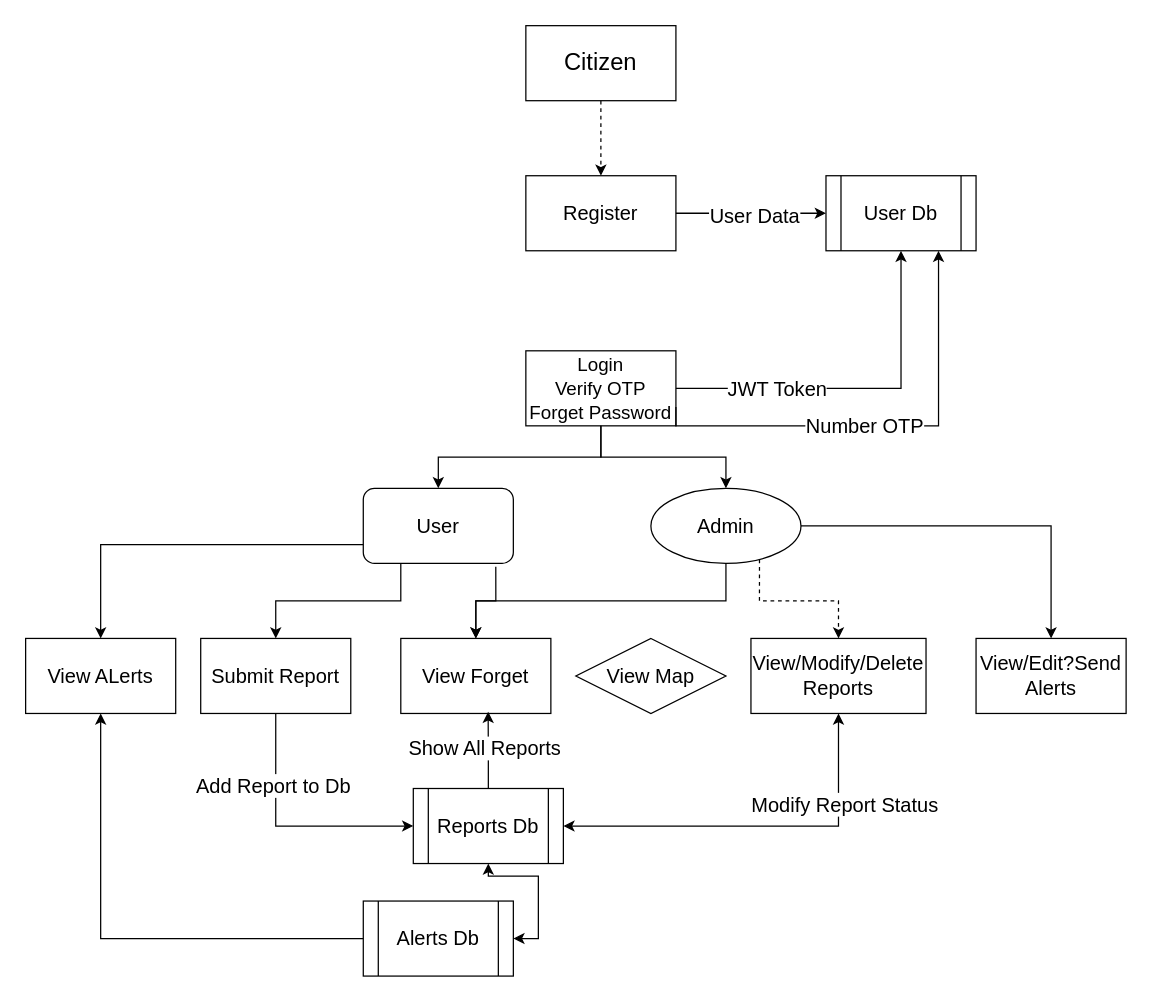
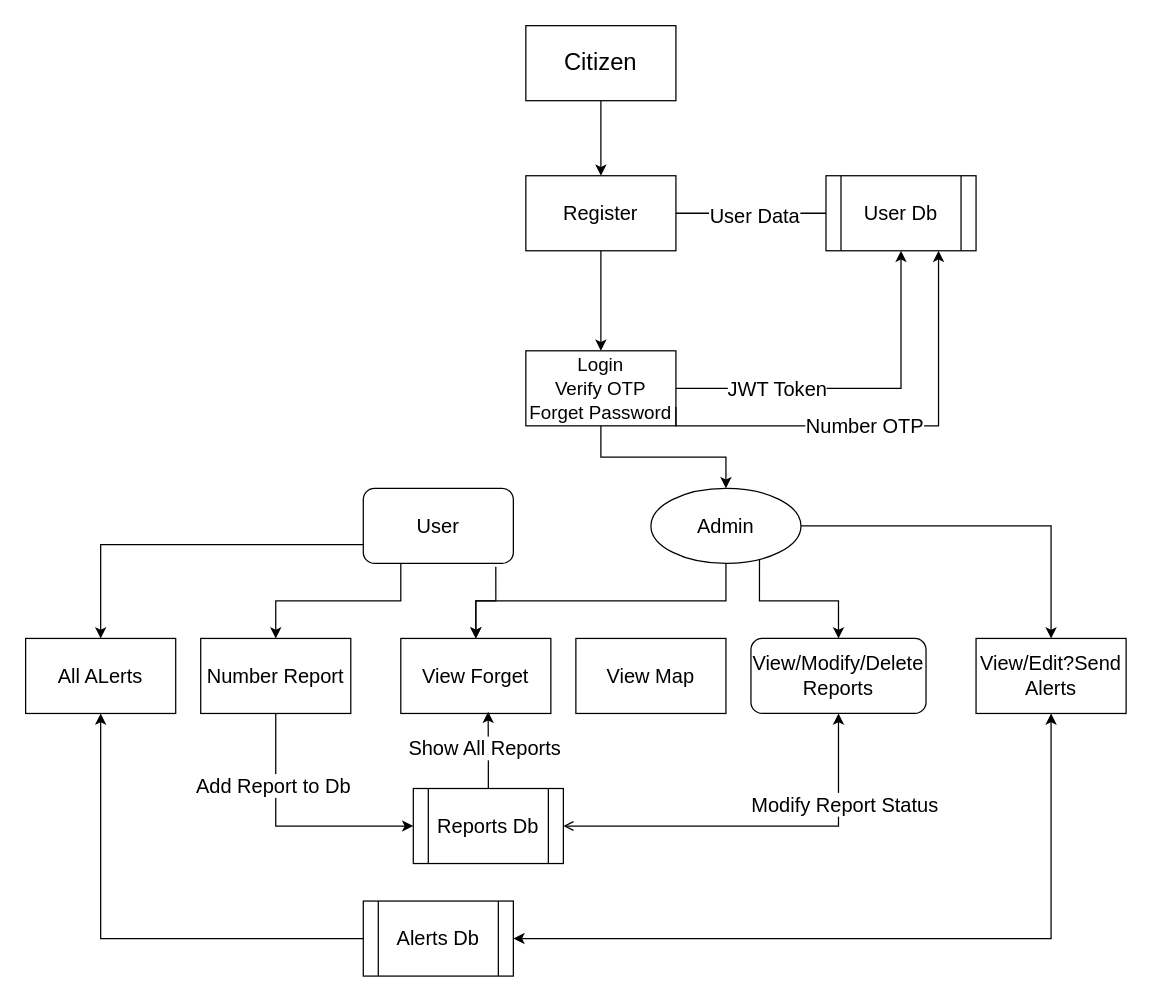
(601, 135) -> (601, 135)
(816, 213) -> (819, 213)
none -> (601, 297)
(507, 457) -> none
(793, 601) -> (793, 601)
(101, 676) -> (101, 676)
(276, 676) -> (276, 676)
(651, 676) -> (651, 676)
(838, 676) -> (838, 676)
(573, 826) -> (571, 826)
(538, 881) -> (901, 938)
